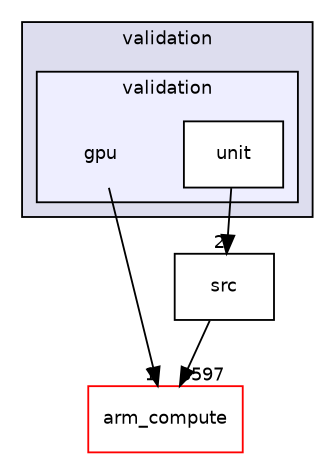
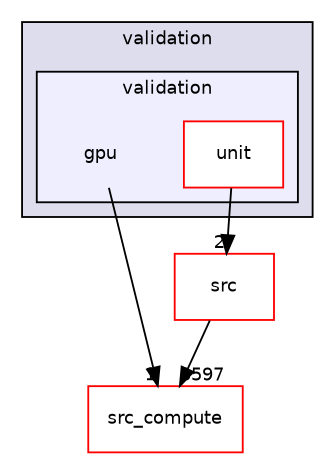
(234, 154) -> (234, 154)
(224, 287) -> (224, 287)
(166, 419) -> (166, 419)
